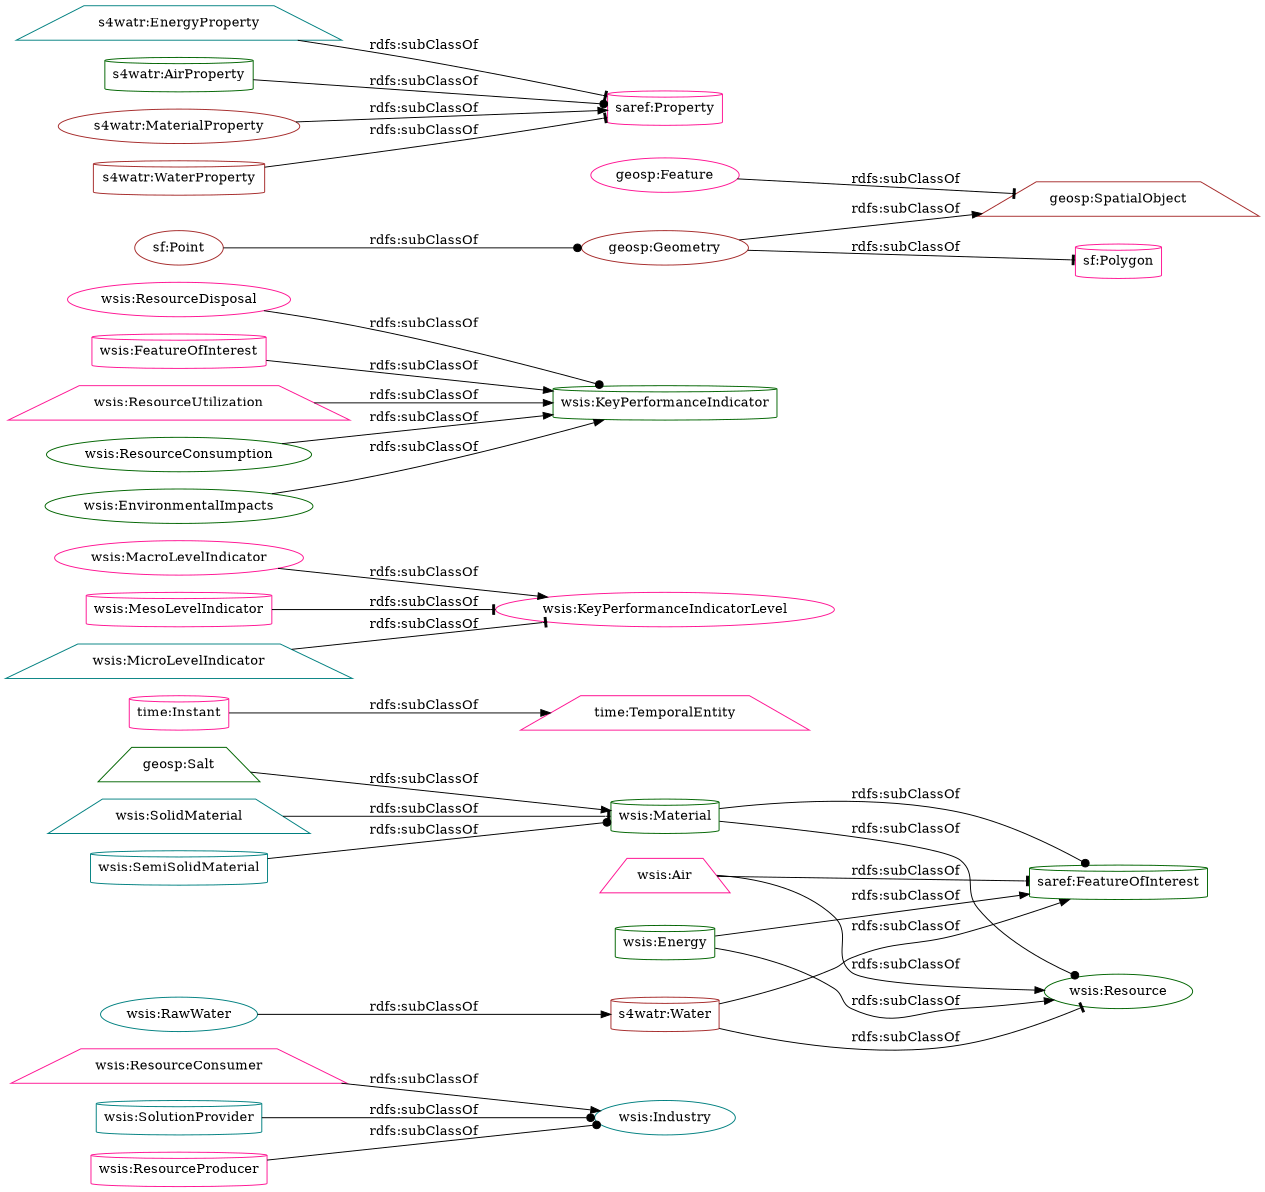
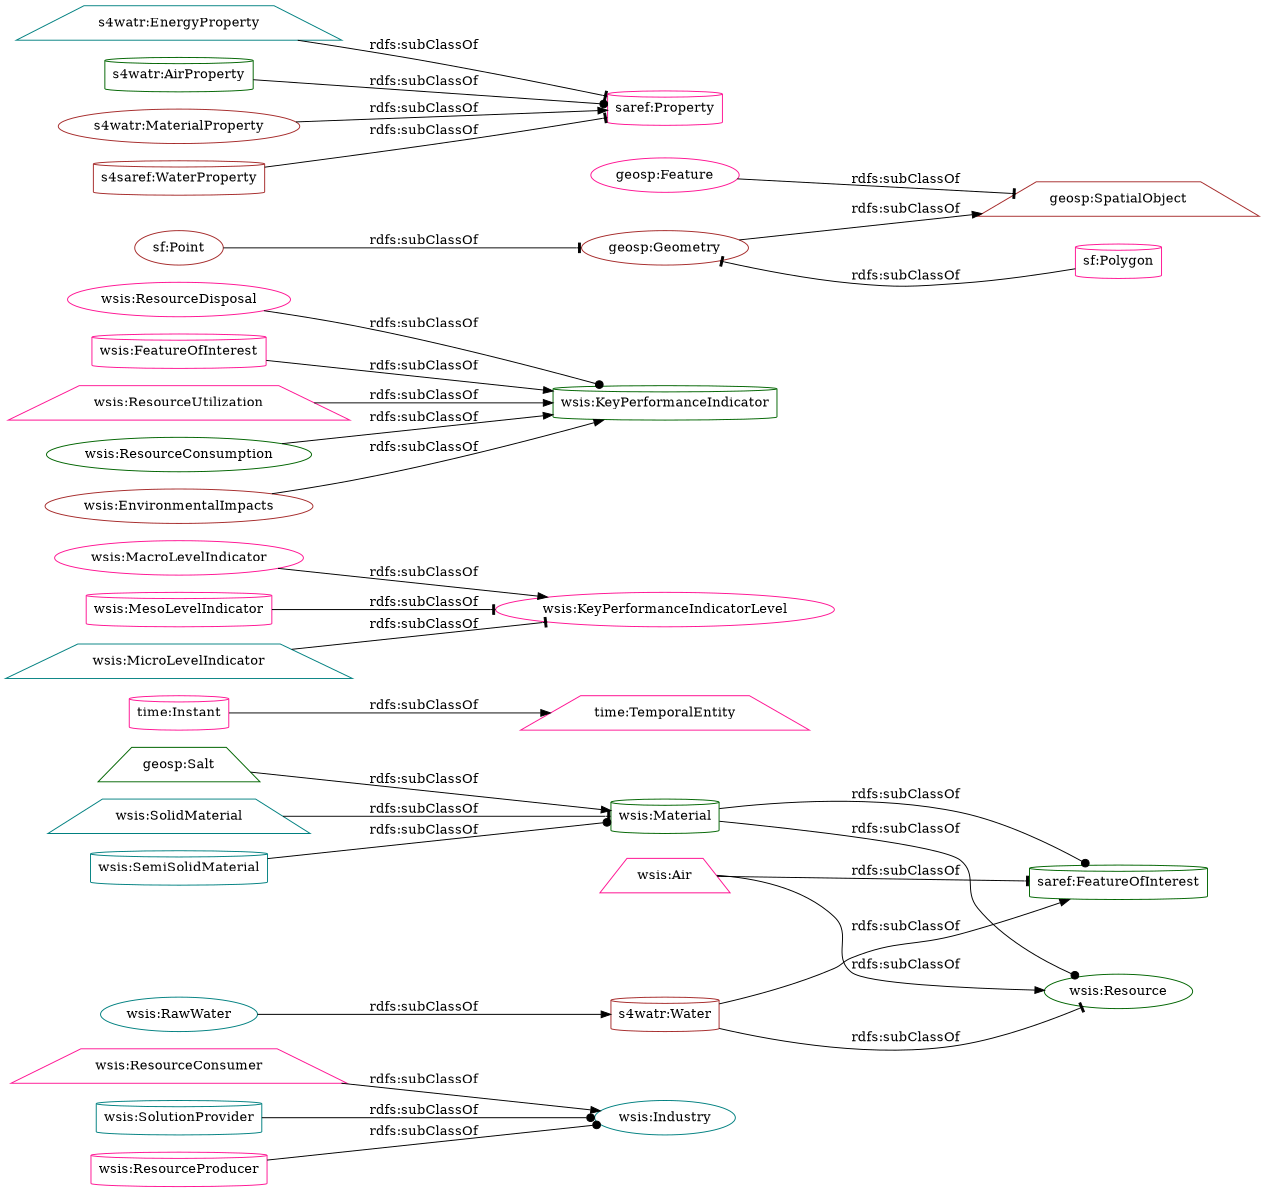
(179, 178) -> (179, 178)
(400, 248) -> (400, 248)
(909, 255) -> (900, 286)
(179, 506) -> (179, 506)
(665, 943) -> none
